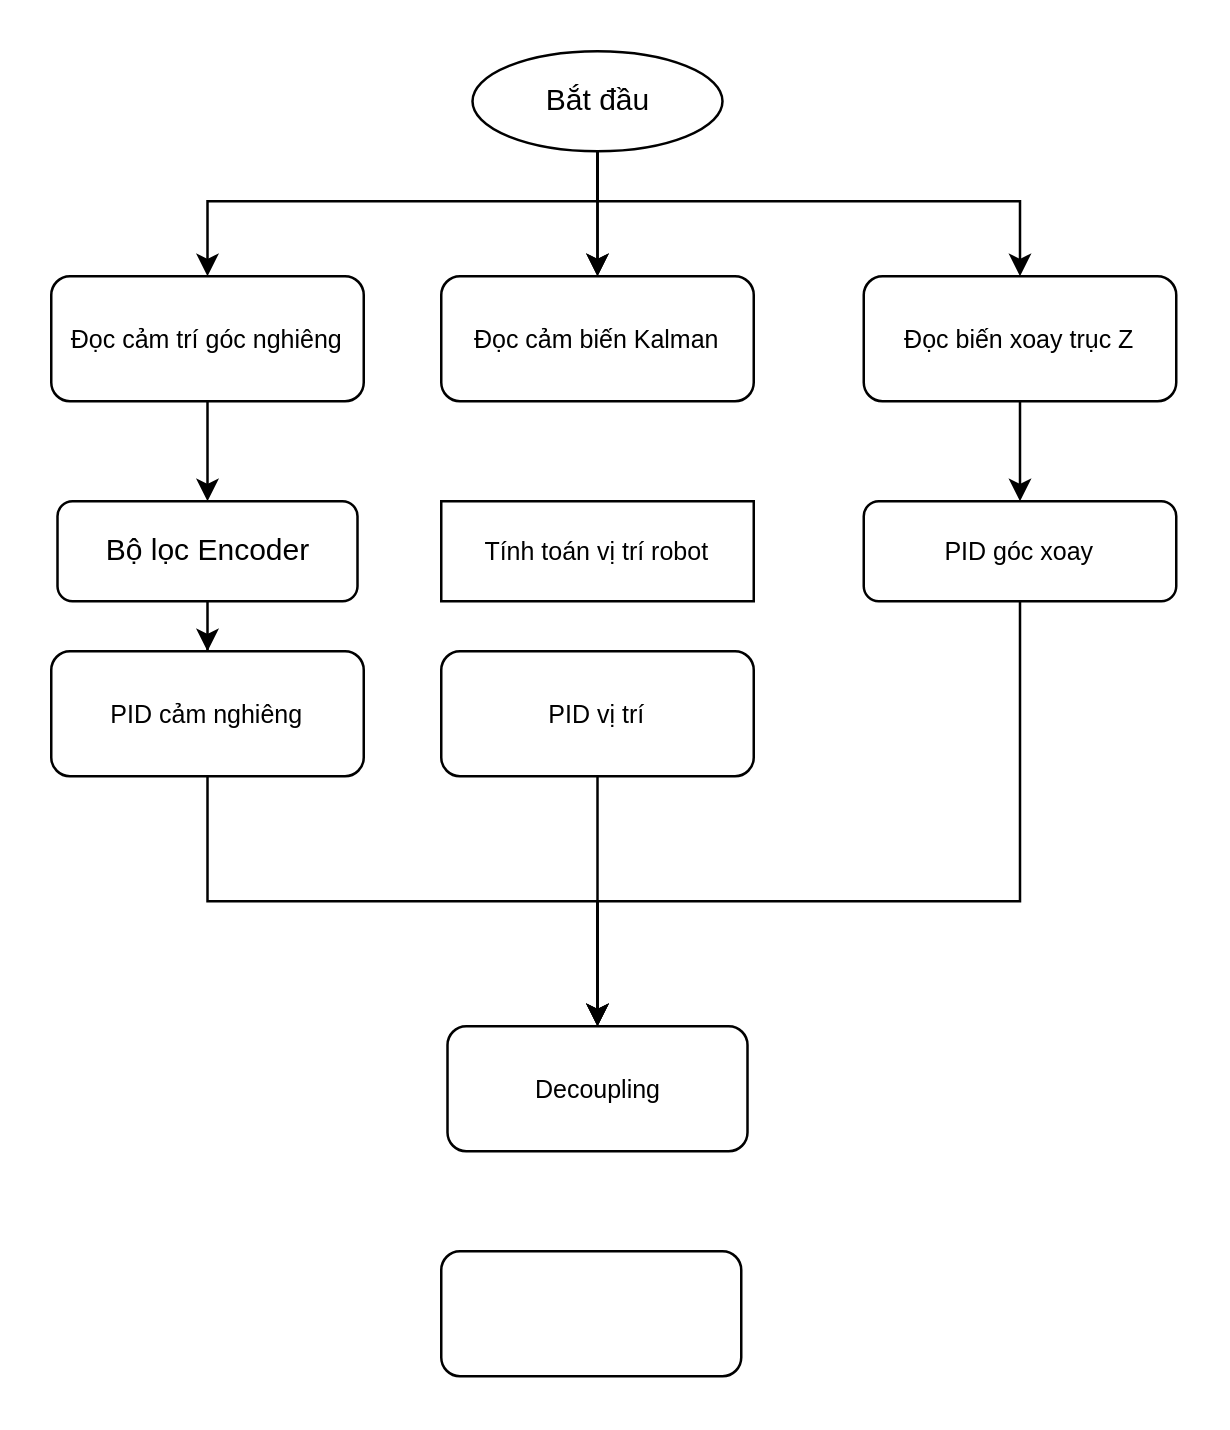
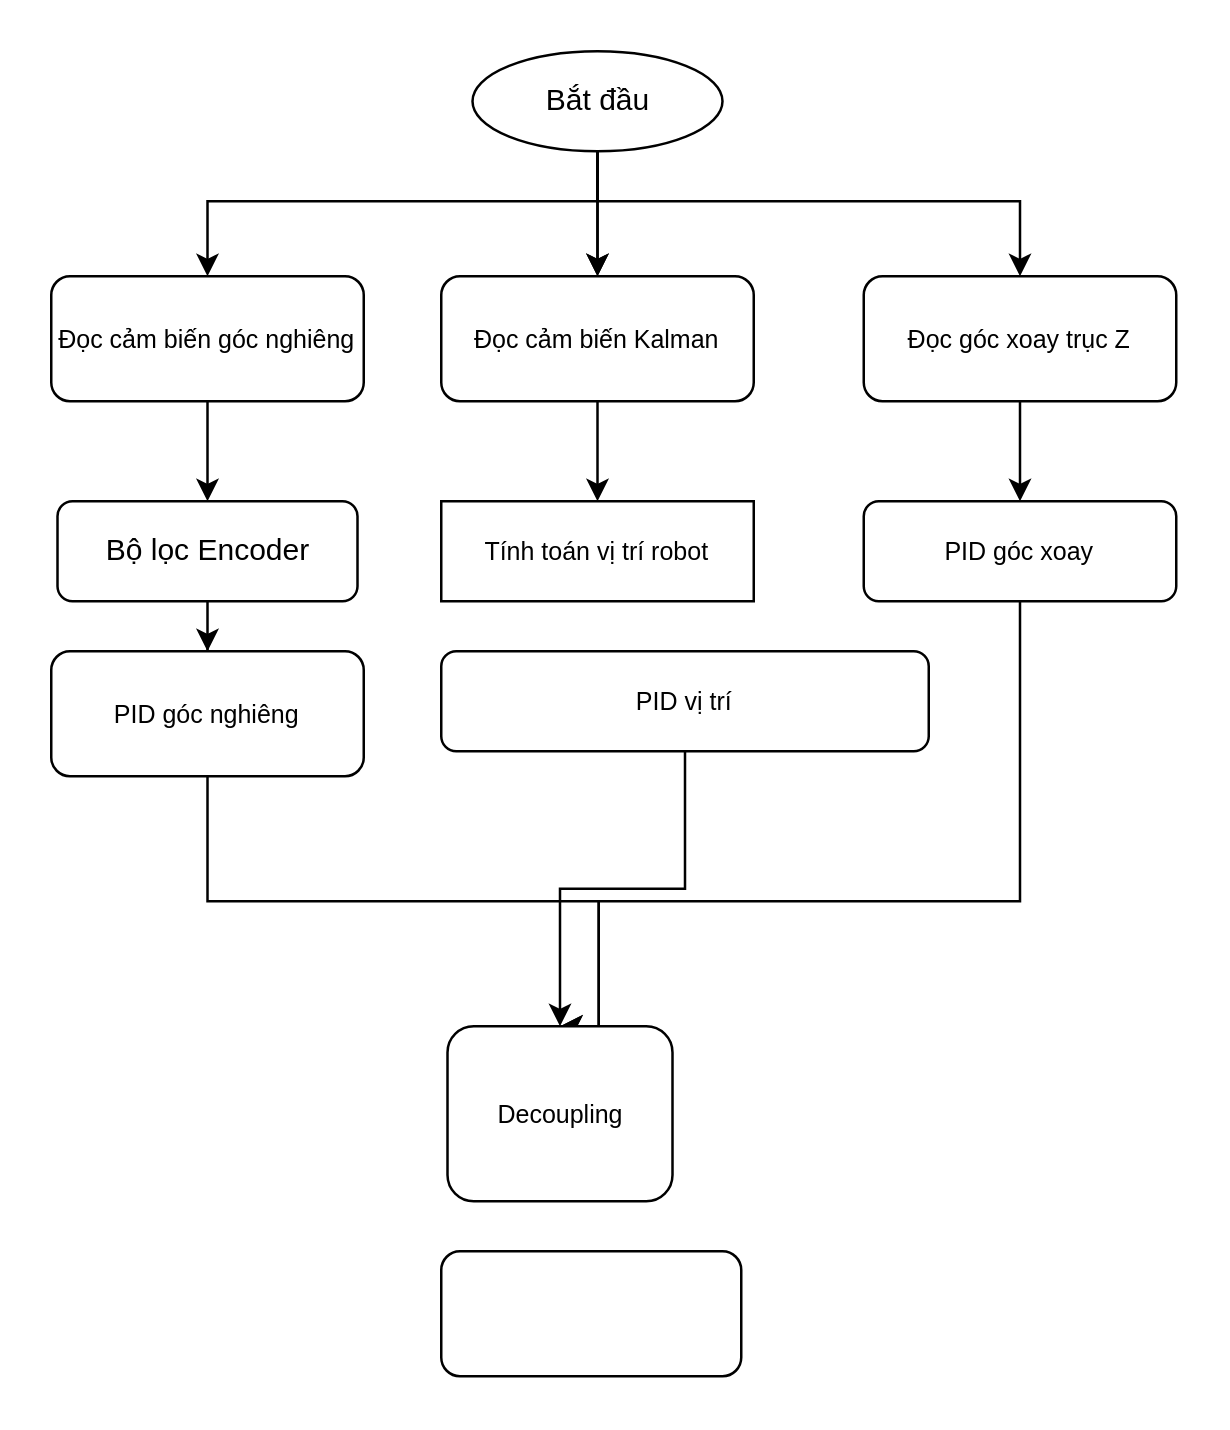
(208, 339) -> (208, 339)
(1020, 339) -> (1020, 339)
none -> (598, 443)
(208, 714) -> (208, 714)
(598, 714) -> (685, 701)
(598, 1089) -> (560, 1114)
